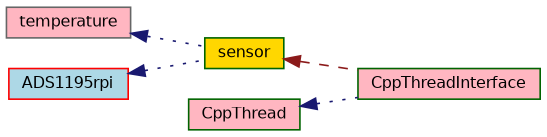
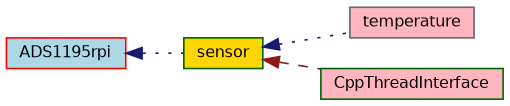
(176, 41) -> (314, 38)
(244, 114) -> none
